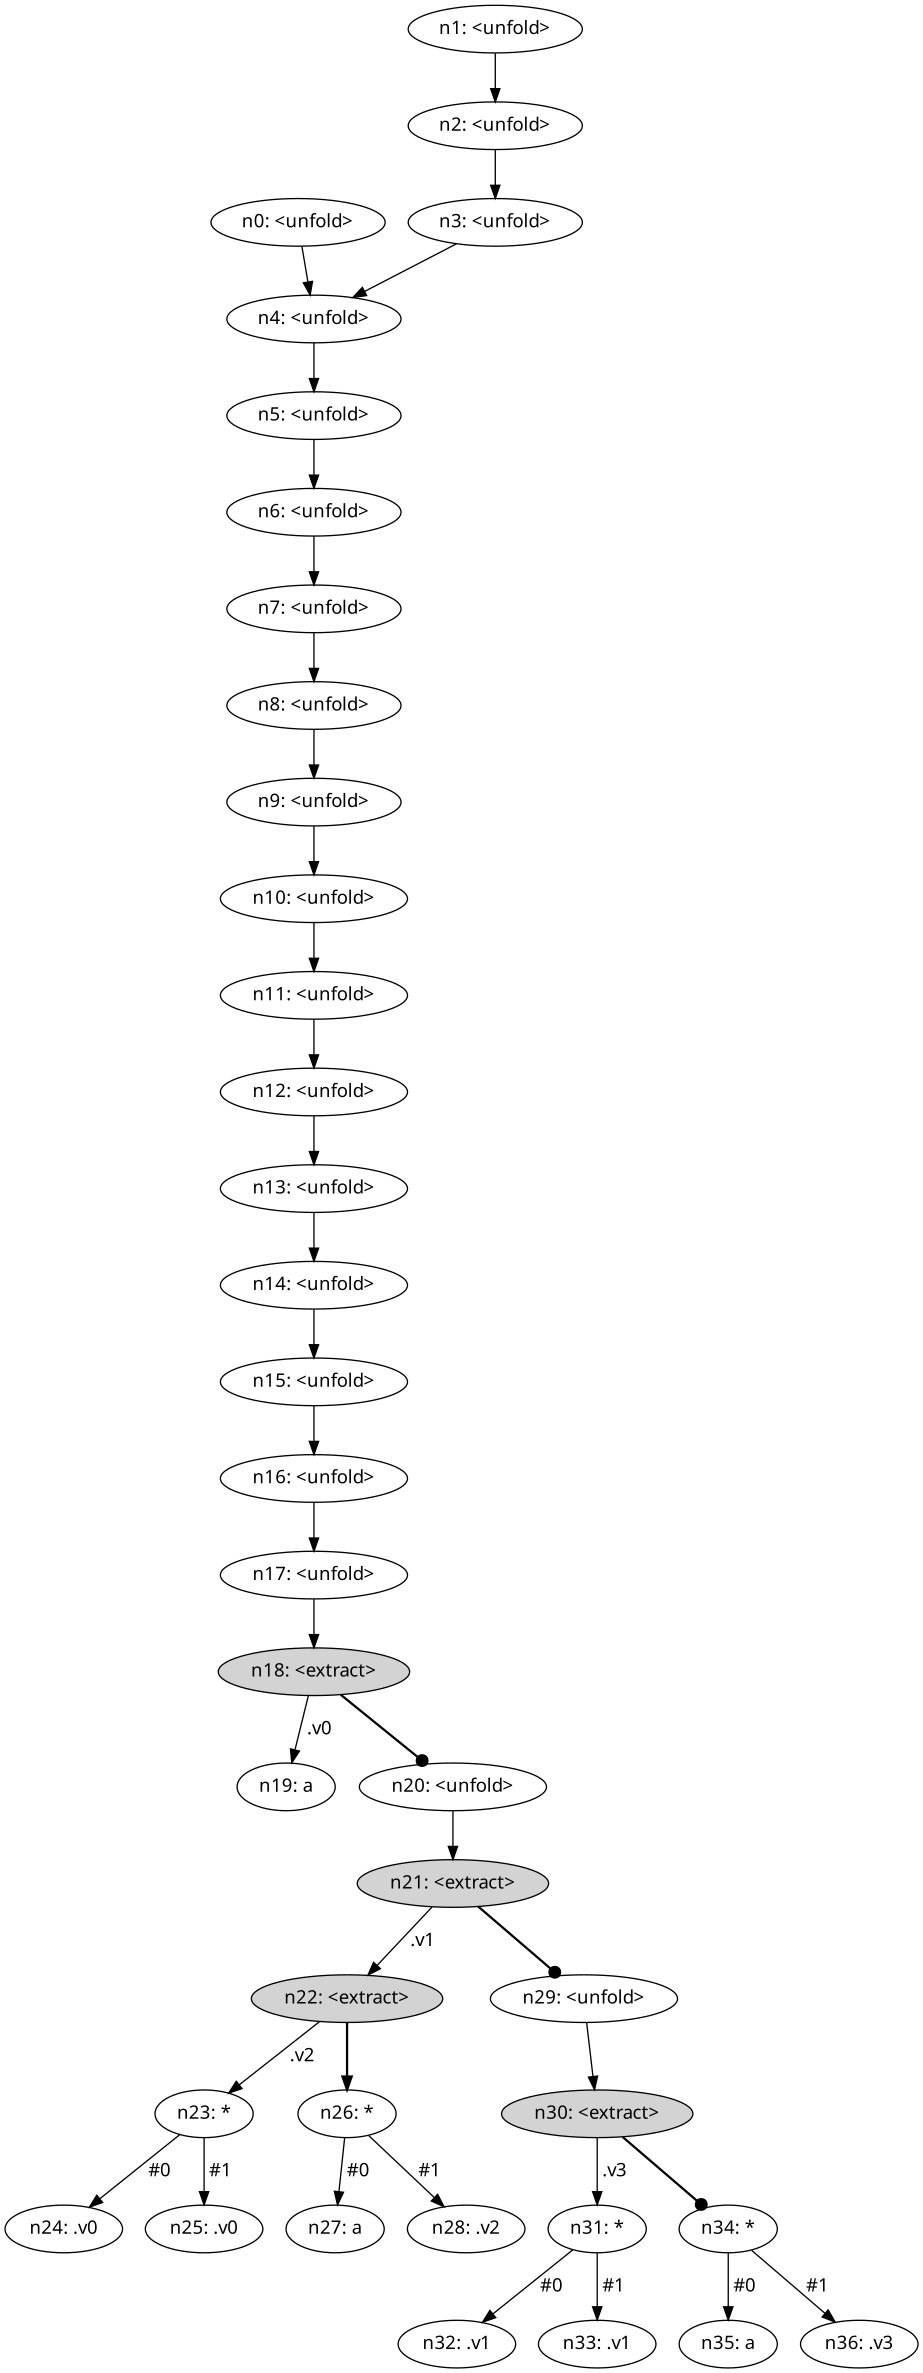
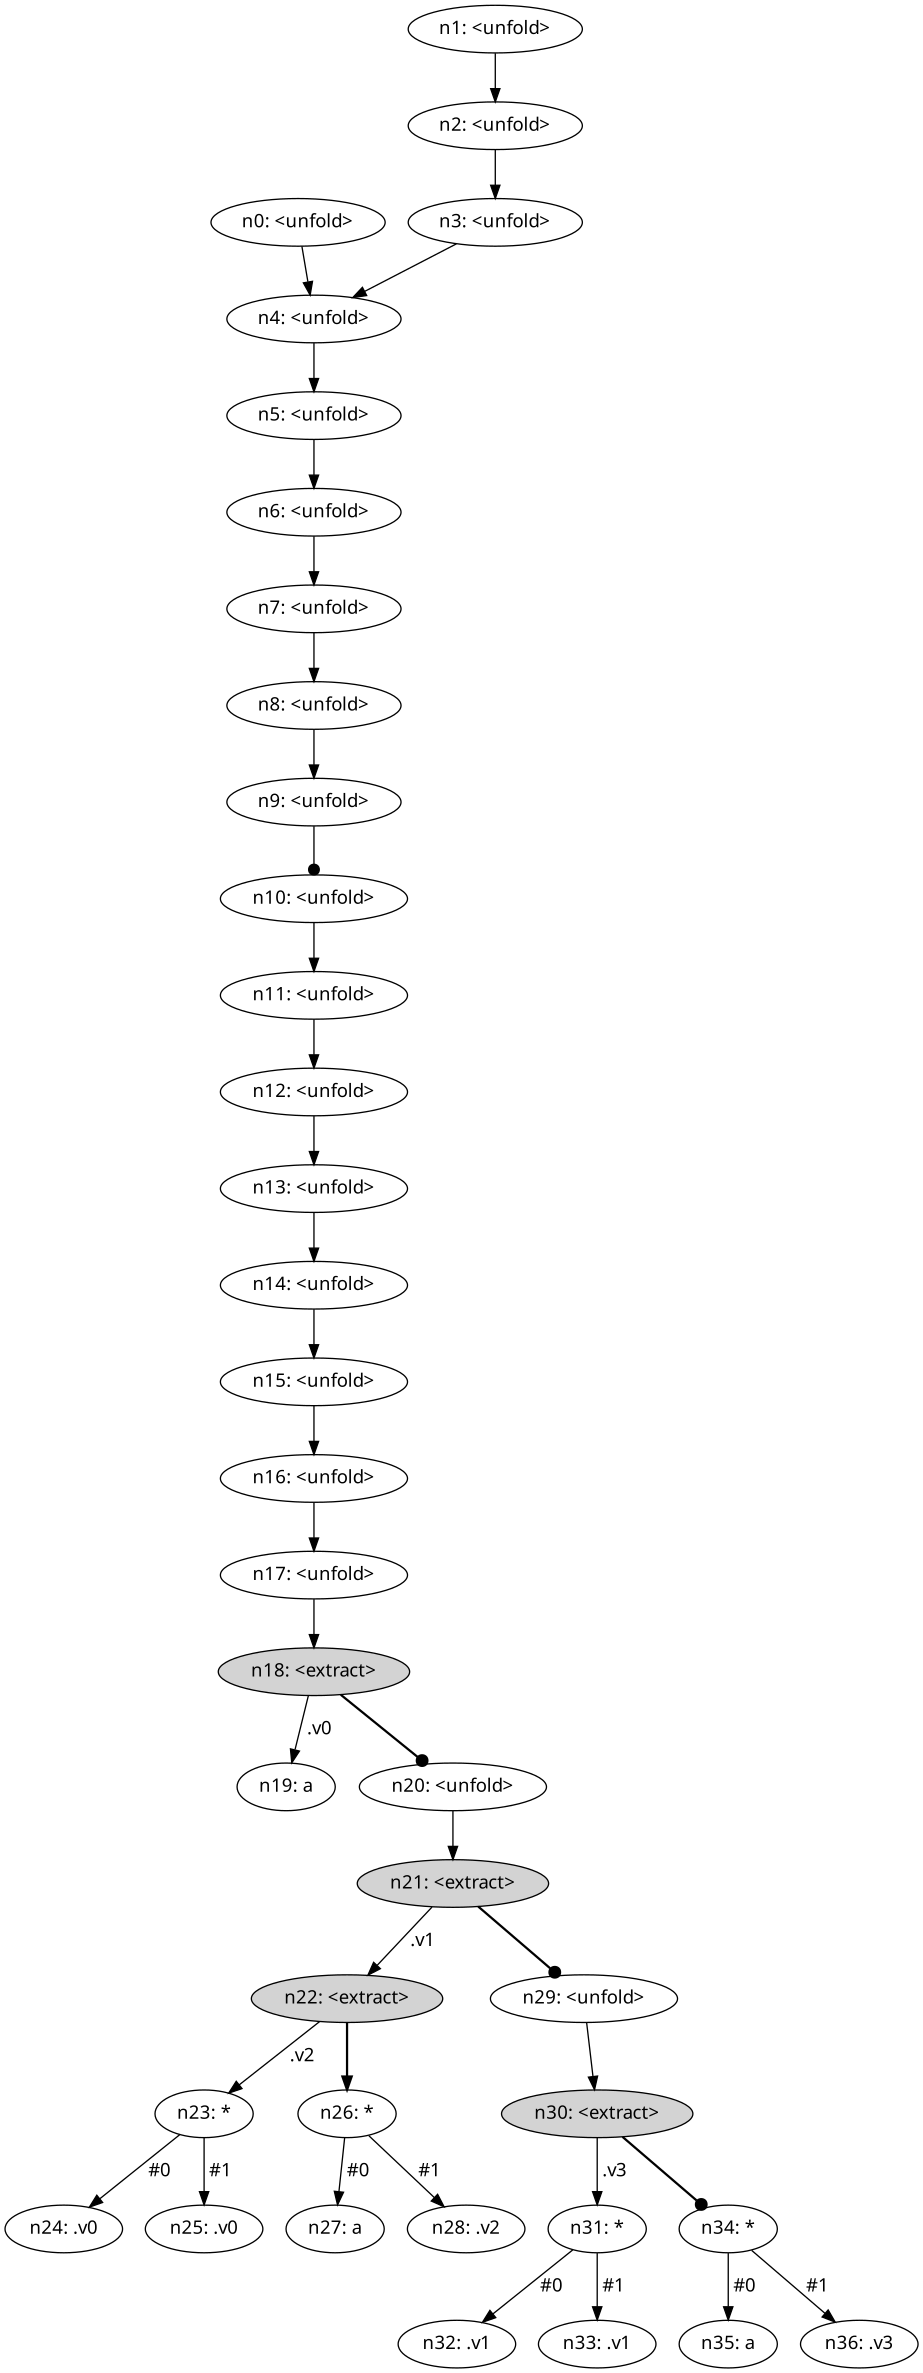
(314, 844) -> (314, 845)
